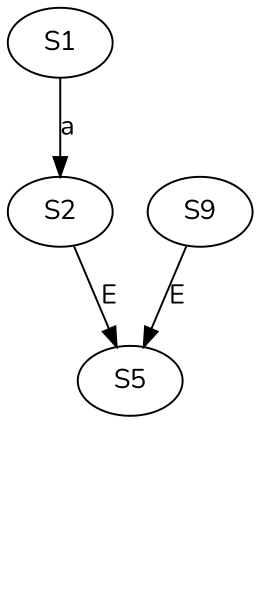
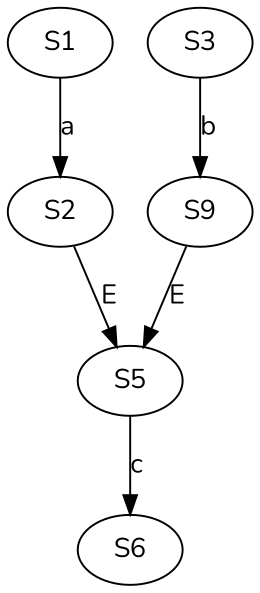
none -> (200, 43)
none -> (130, 550)
